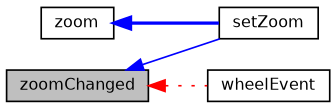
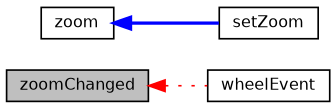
(181, 52) -> none
